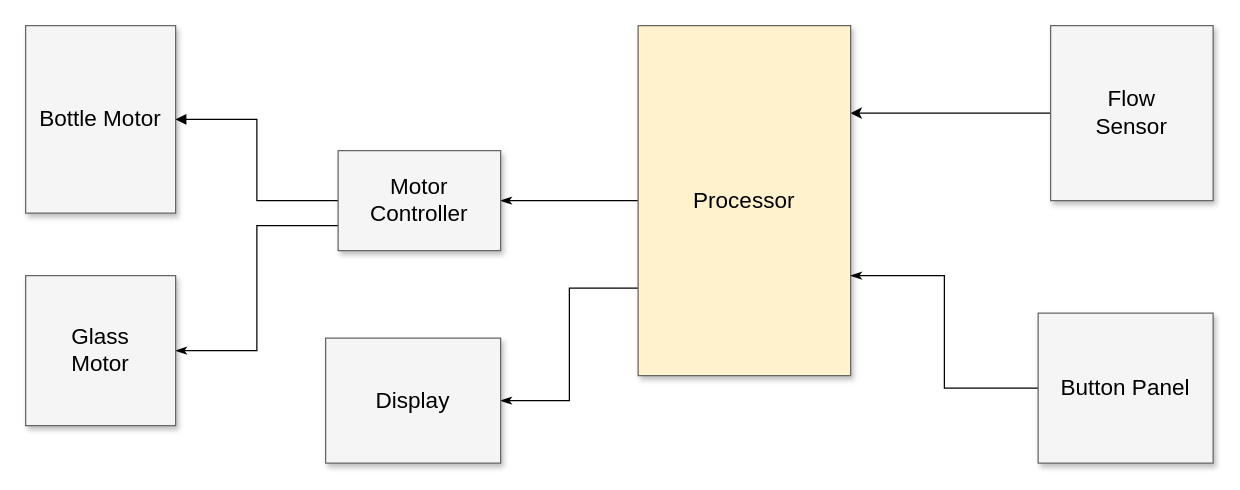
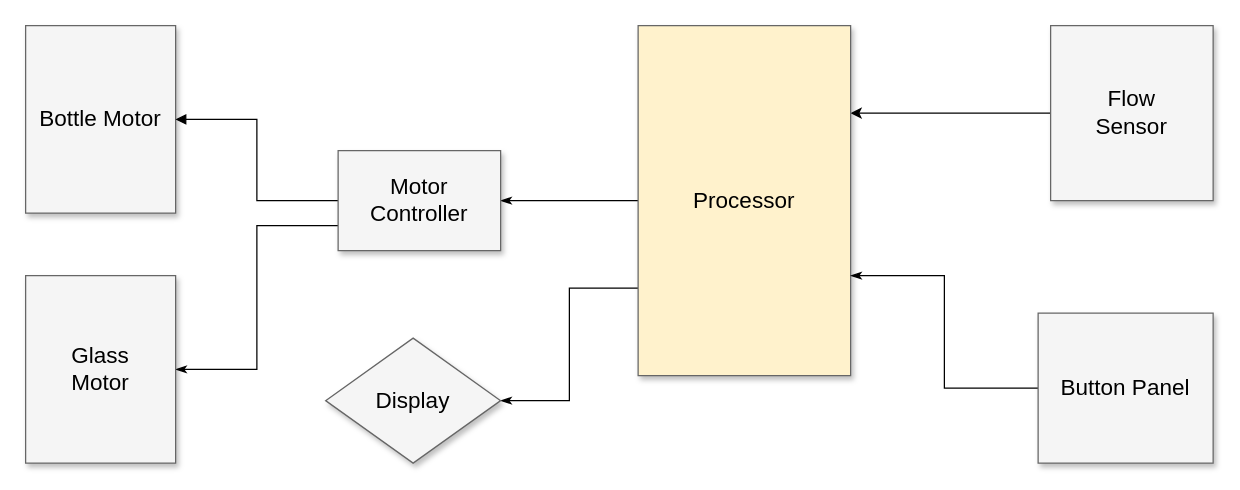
(101, 351) -> (101, 369)
(413, 401) -> (413, 401)
